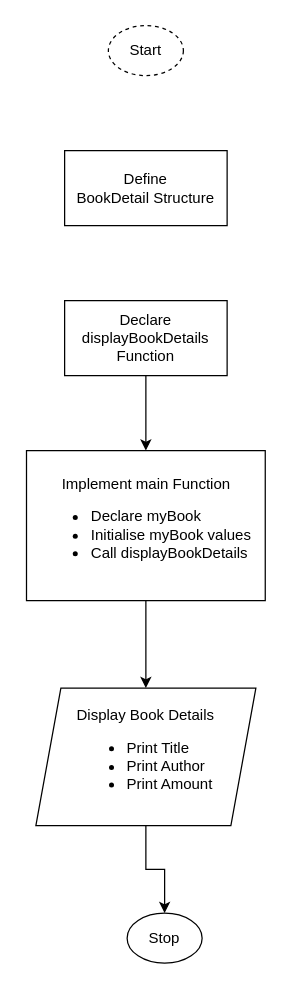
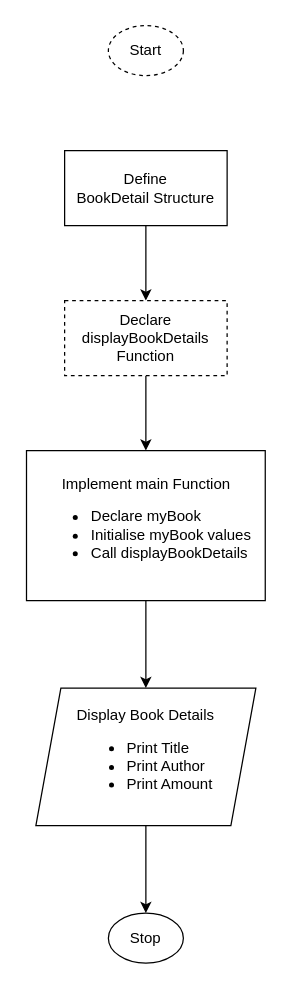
none -> (146, 259)
(146, 338) -> (146, 338)
(164, 938) -> (146, 938)
